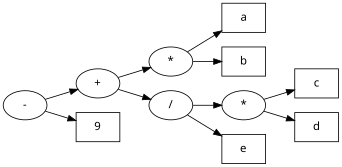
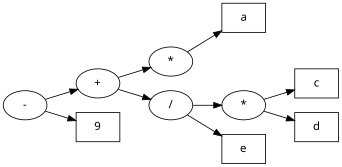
(244, 62) -> none
